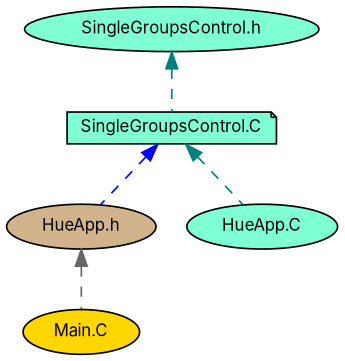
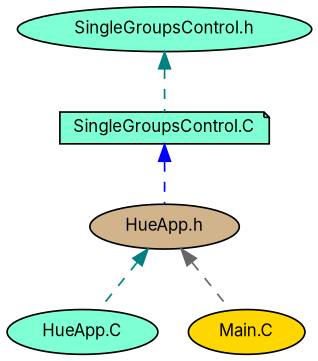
(220, 181) -> (118, 286)
